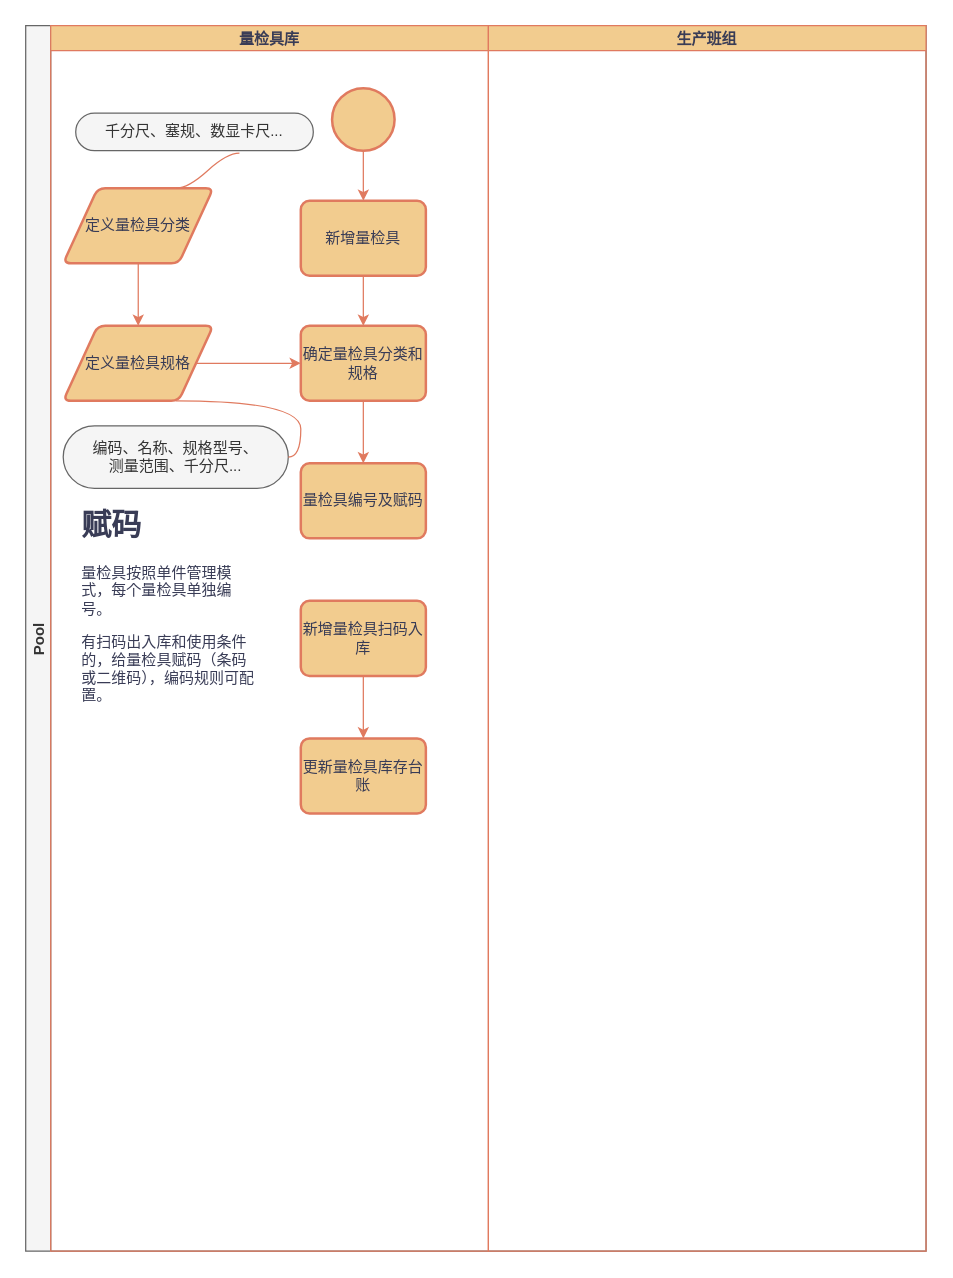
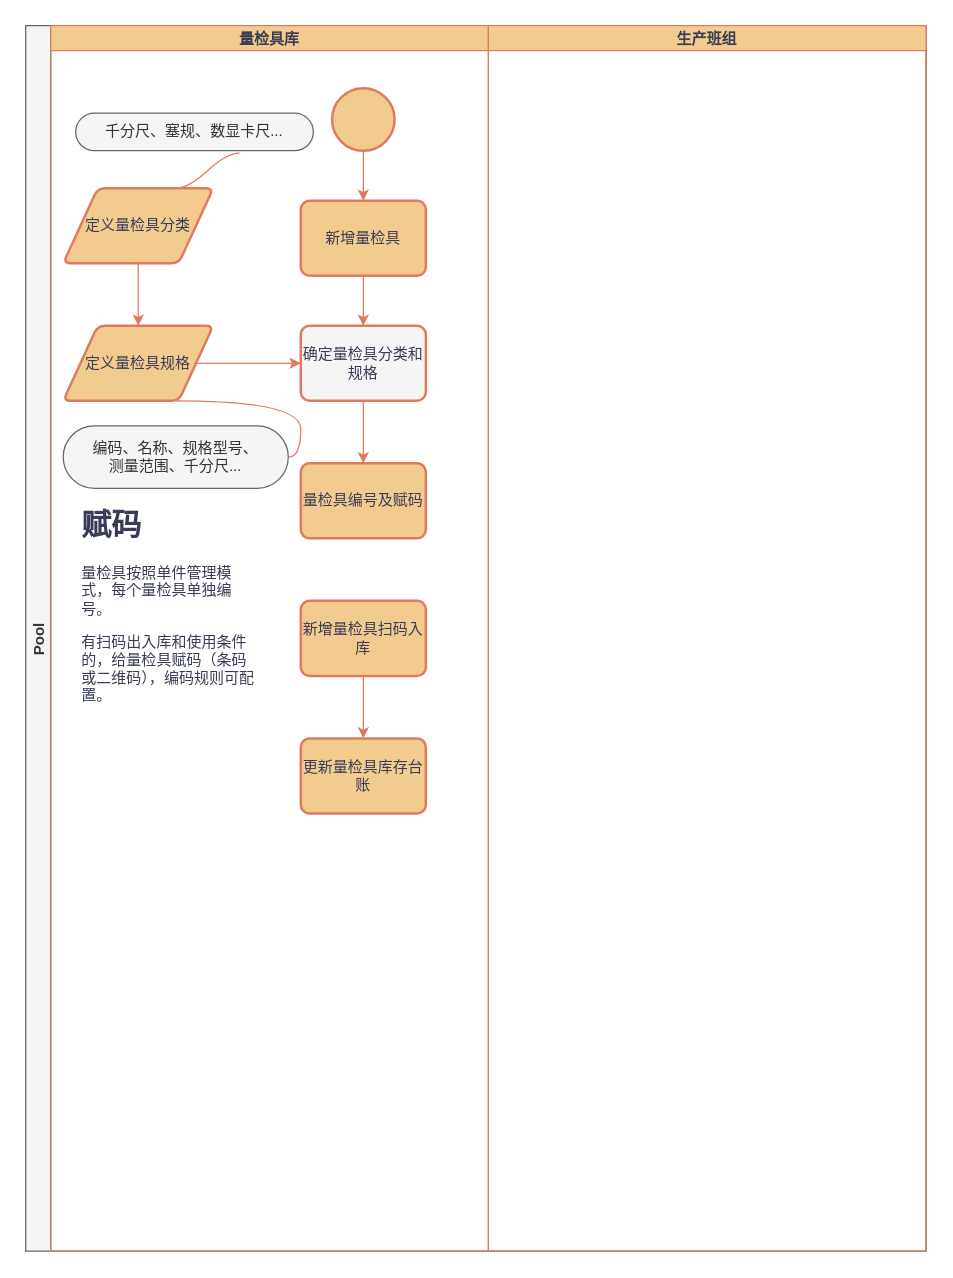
(363, 363) -> (363, 363)
